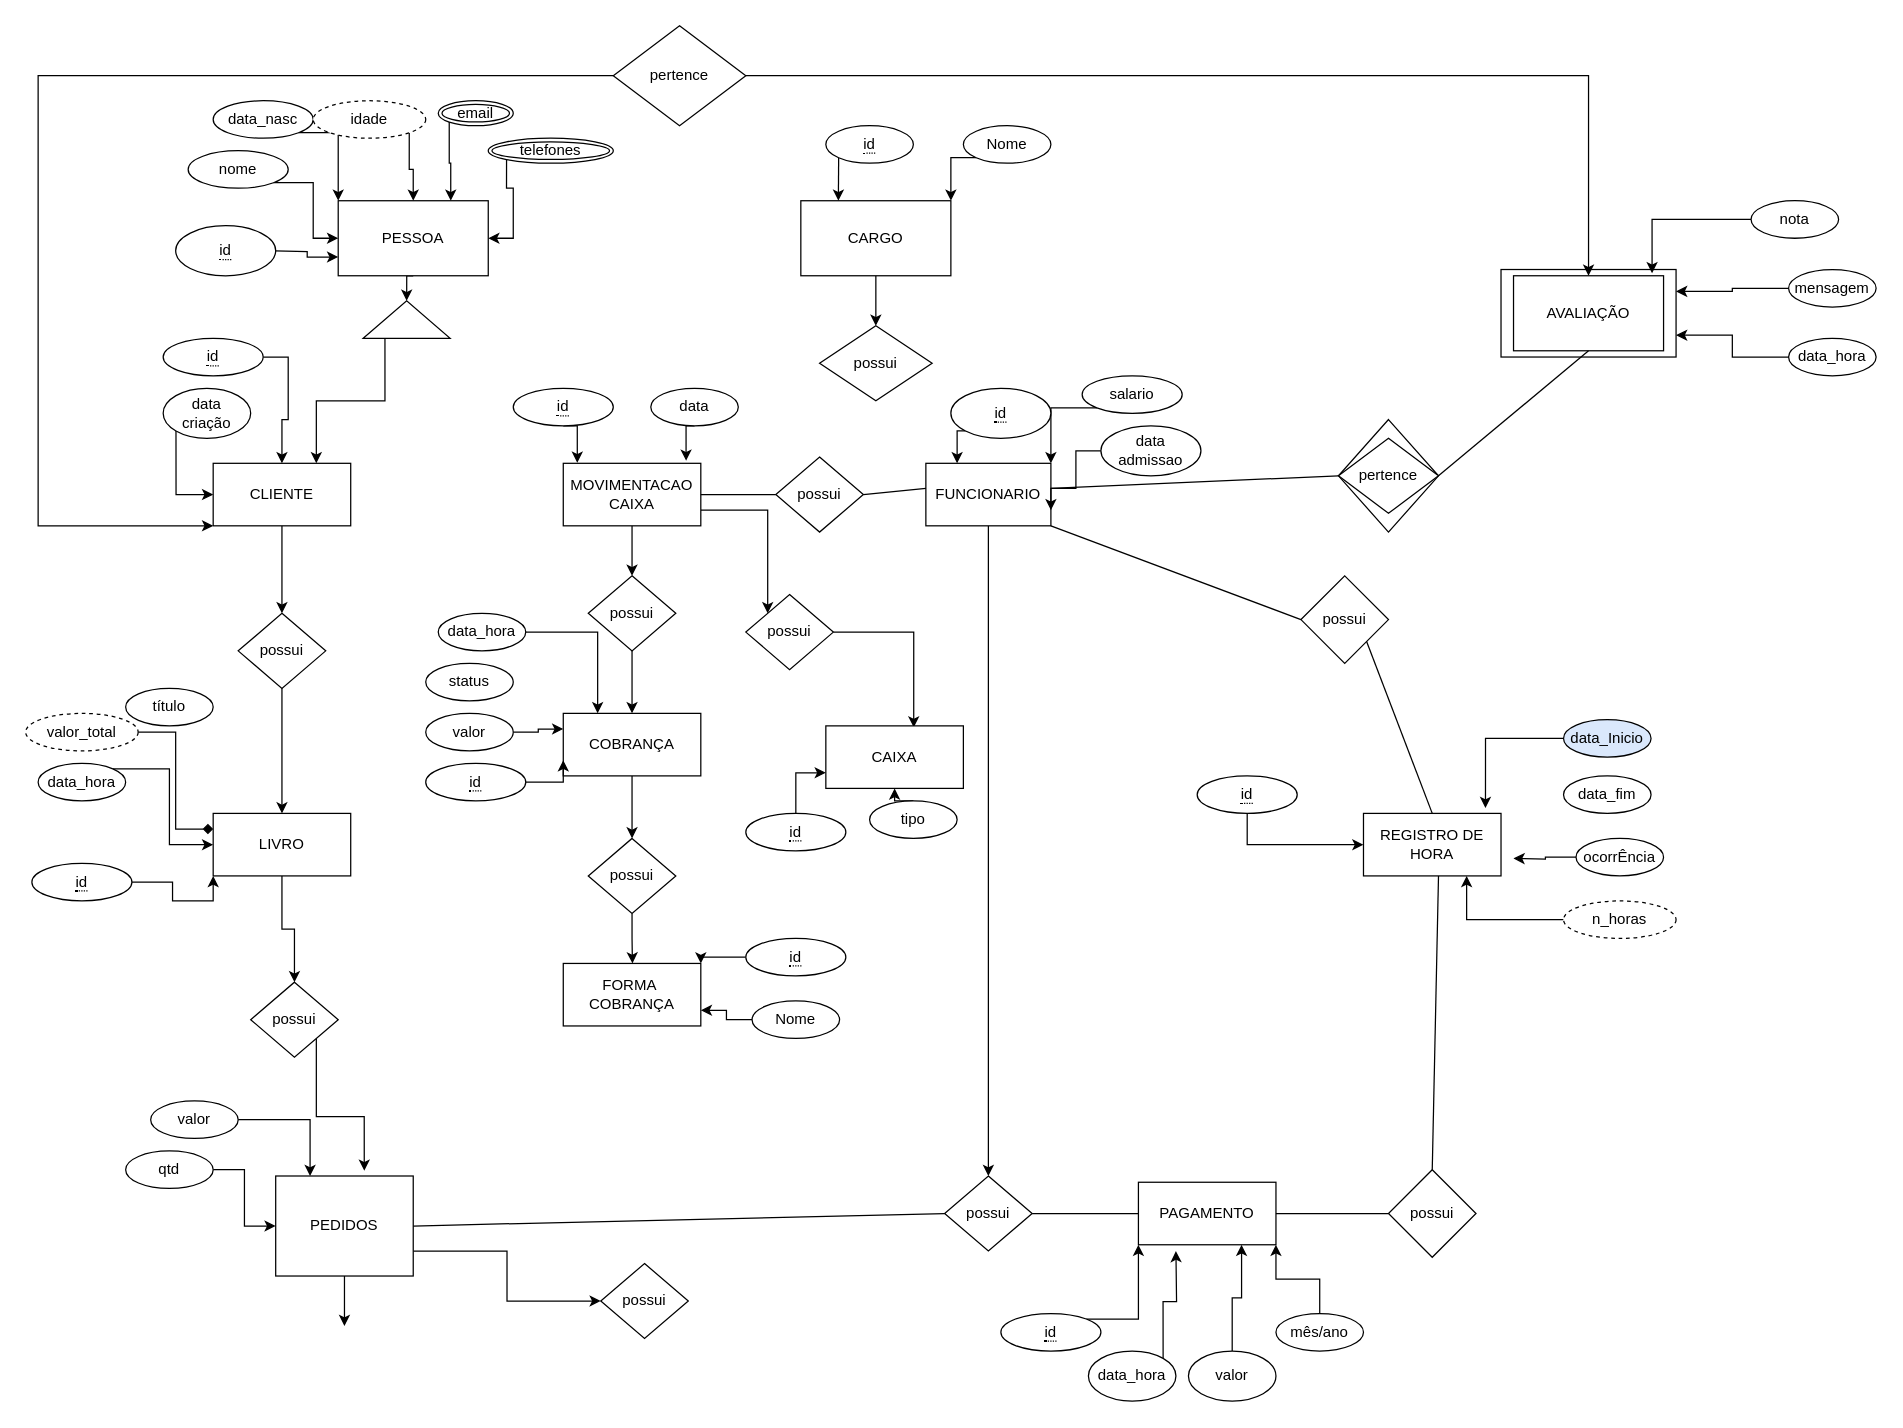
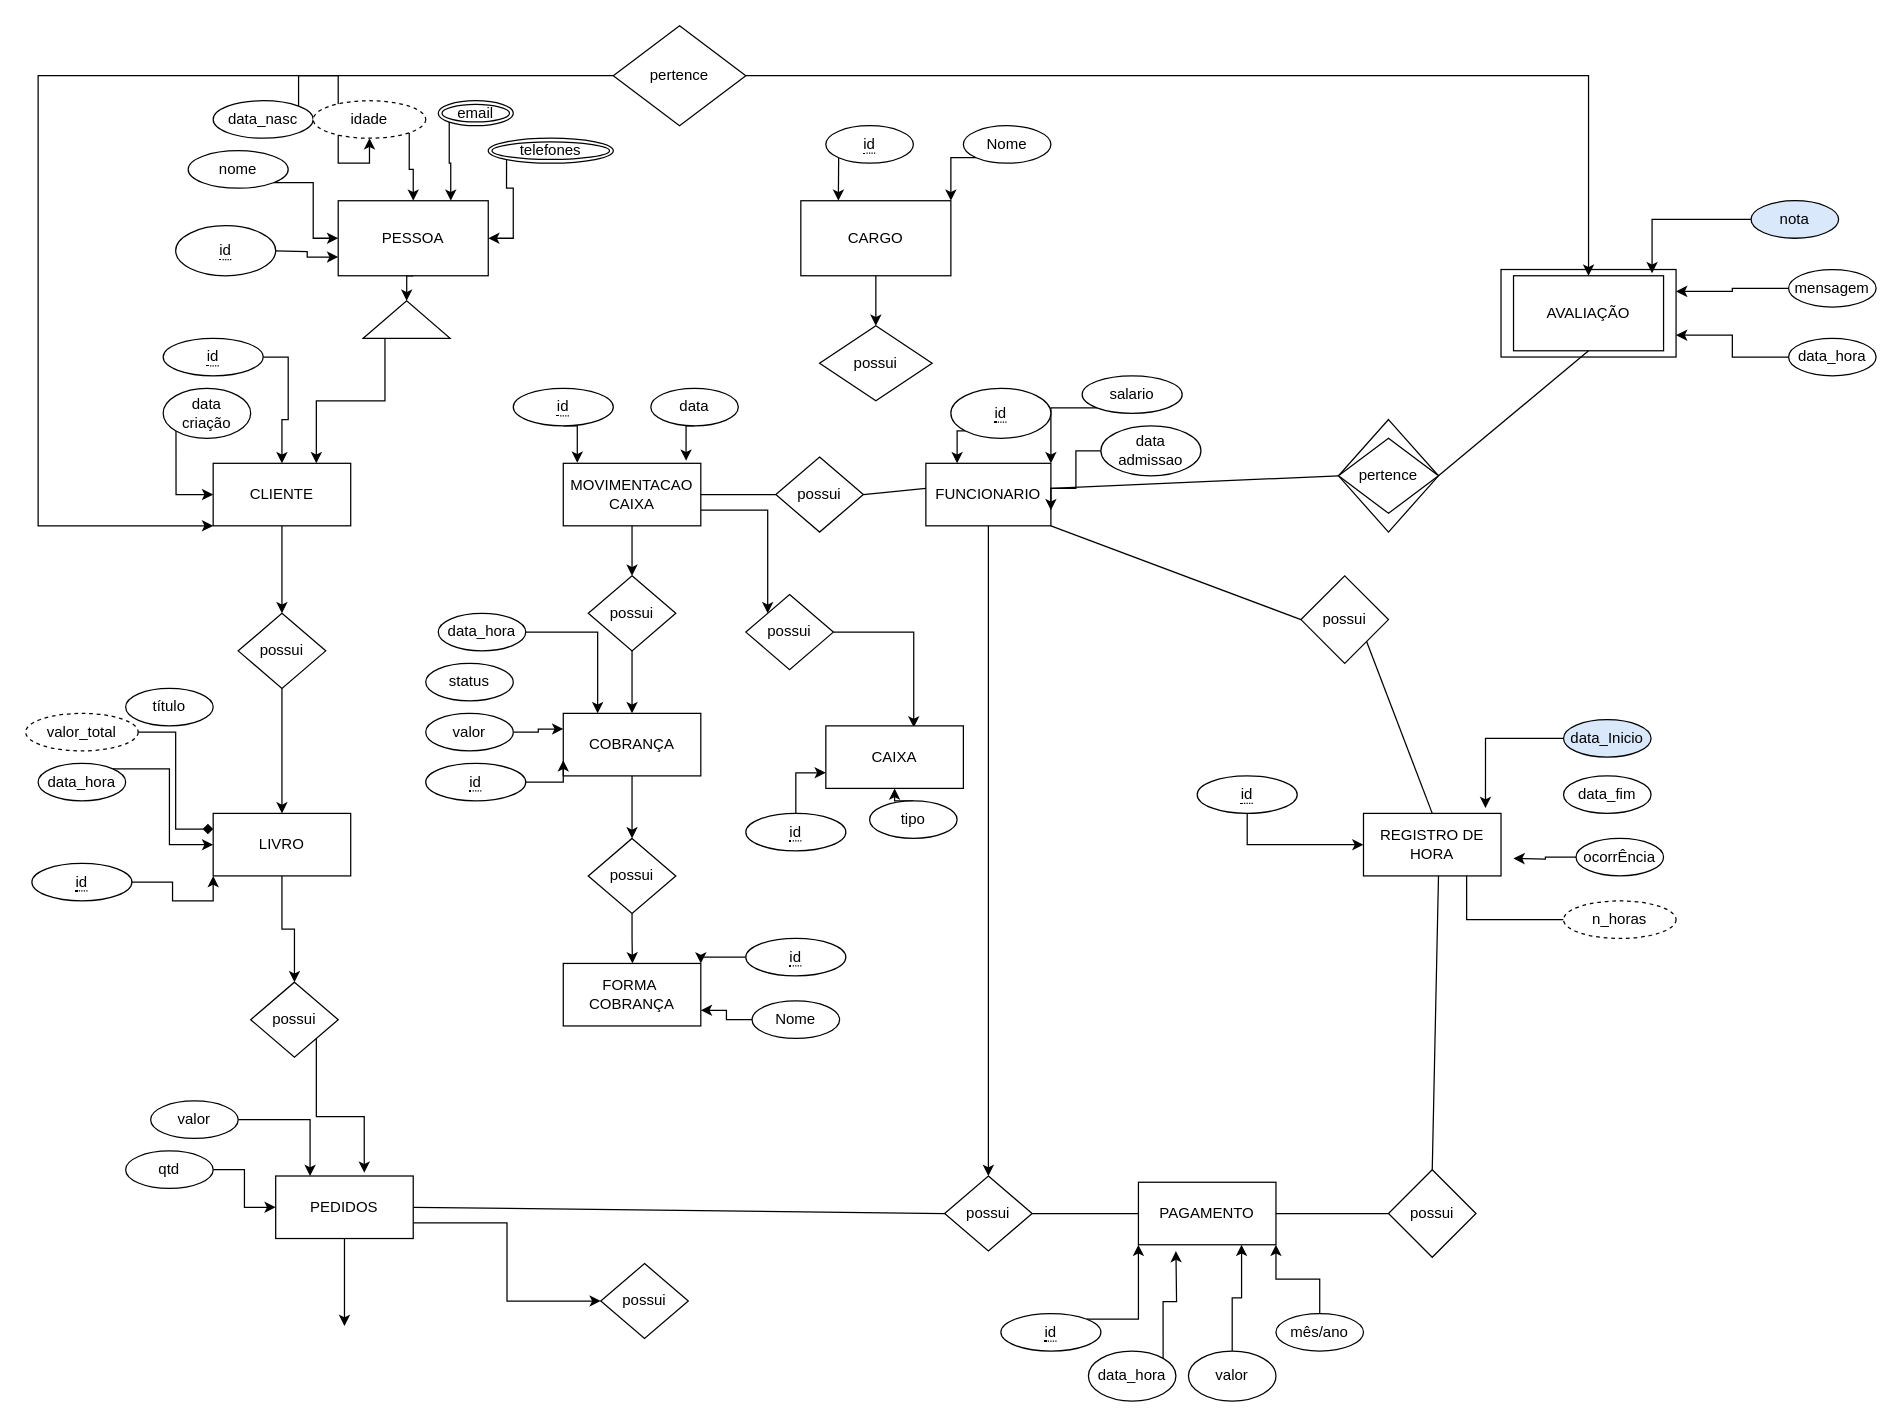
(338, 176) -> (360, 163)
(1794, 219) -> (1794, 219)
(1466, 886) -> (1466, 882)
(344, 1226) -> (344, 1207)
